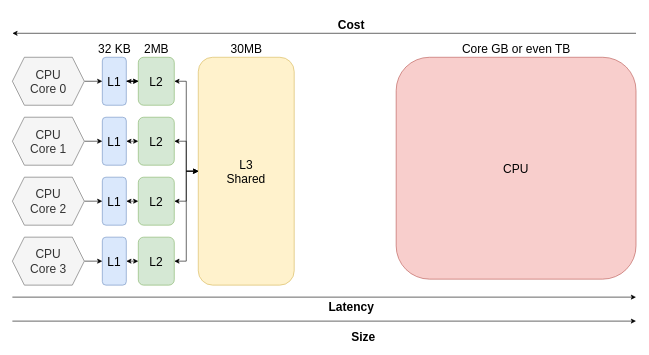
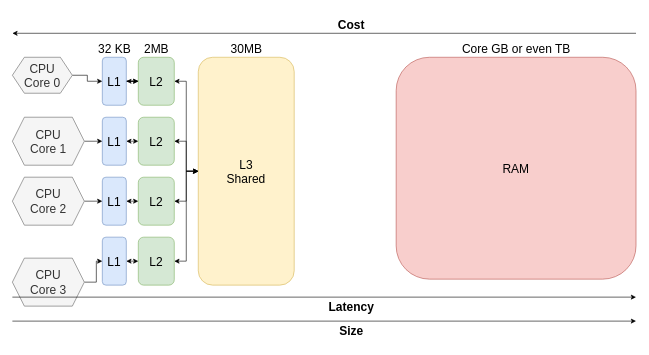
(48, 81) -> (42, 75)
(516, 168) -> (516, 168)
(48, 261) -> (48, 282)
(363, 336) -> (351, 330)
